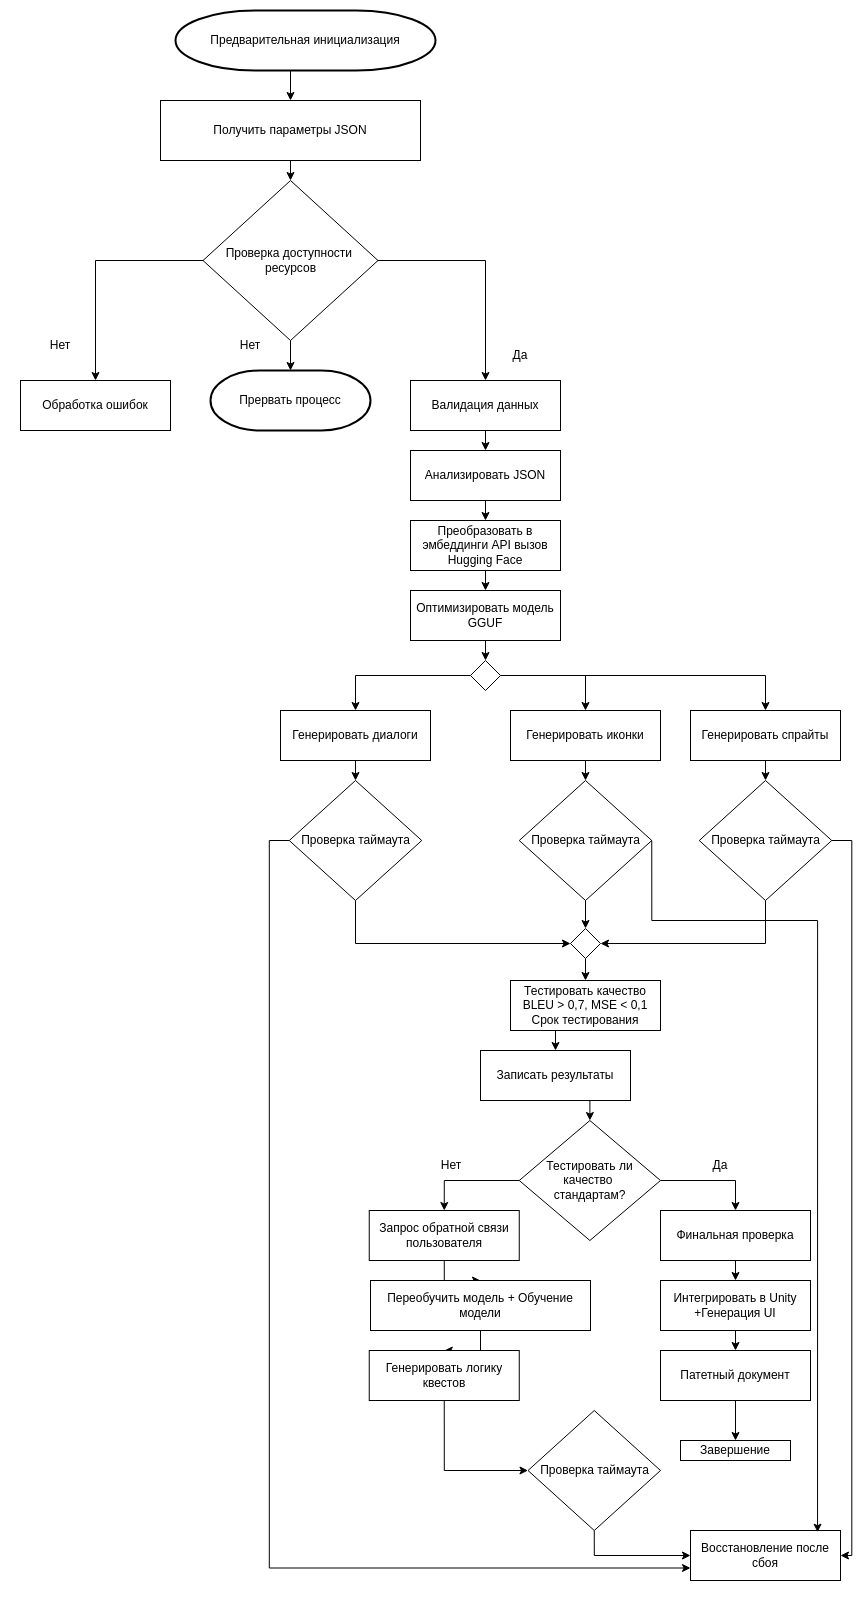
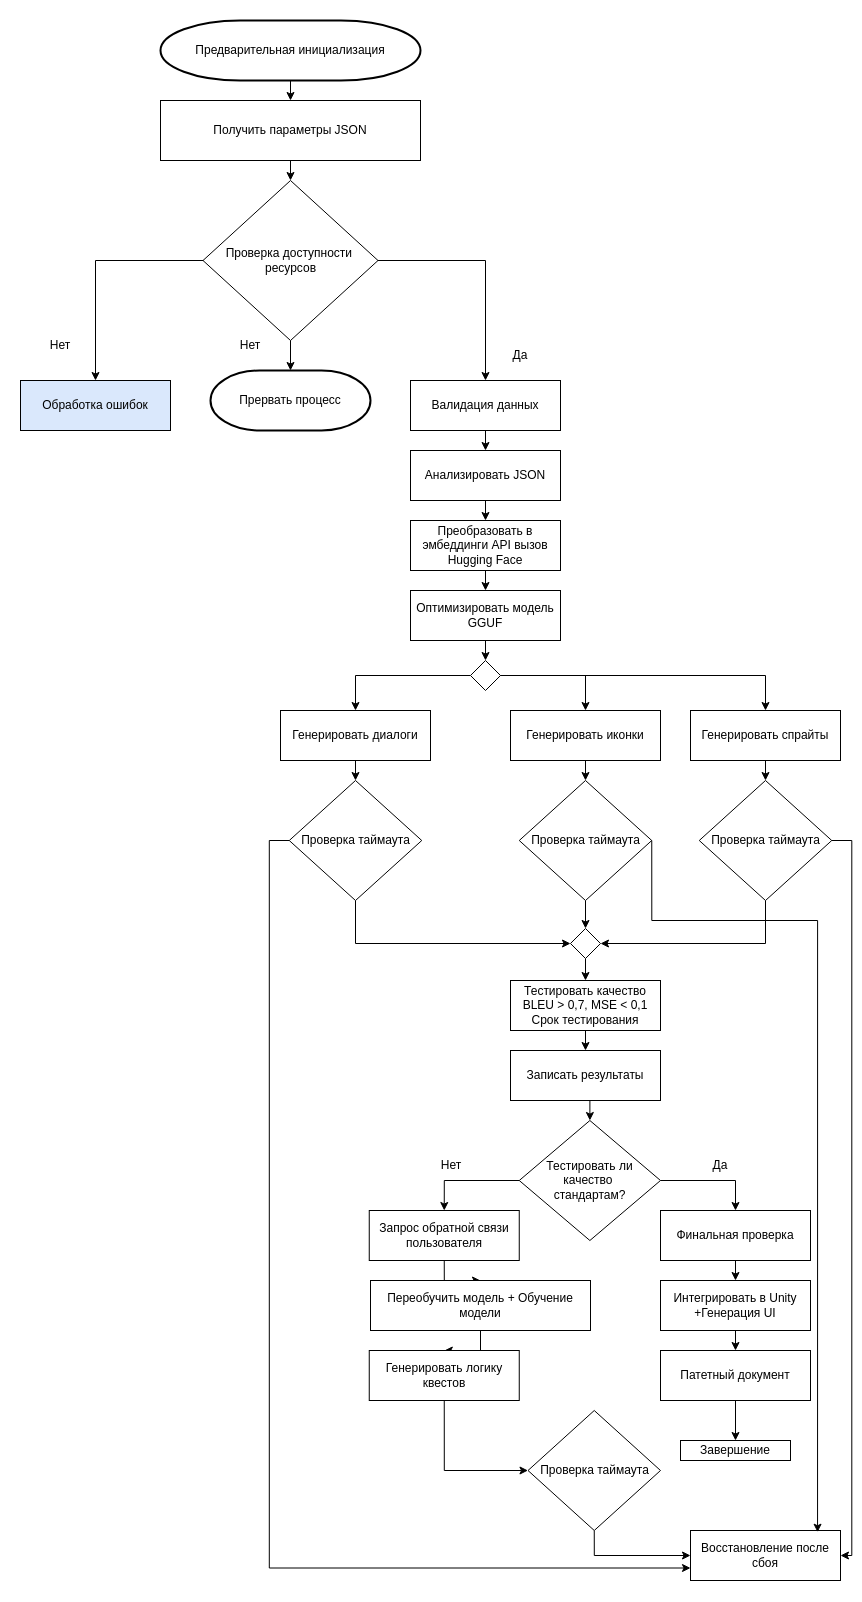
(306, 41) -> (291, 51)
(96, 406) -> (96, 406)
(556, 1076) -> (586, 1076)
